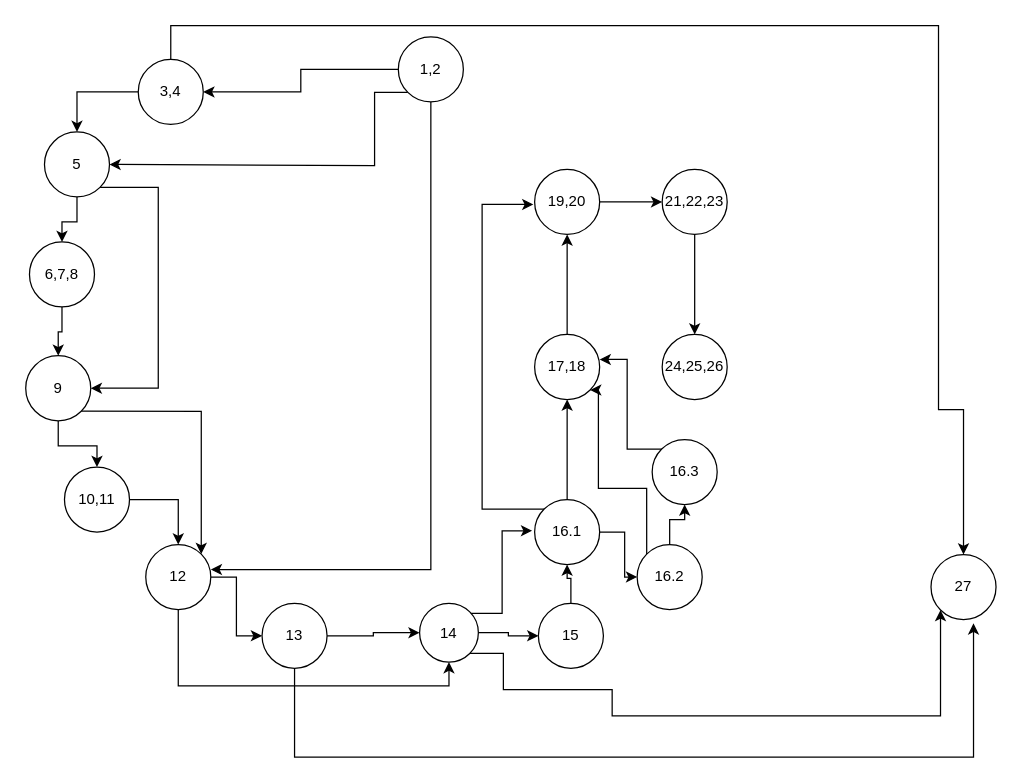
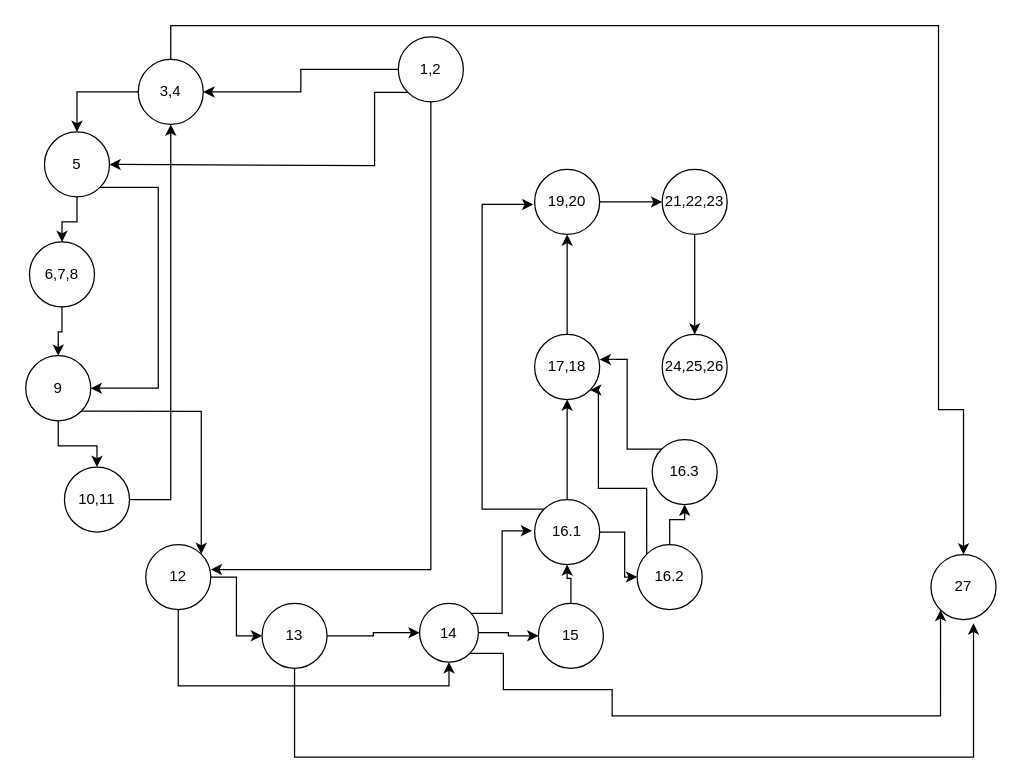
(178, 512) -> (171, 317)
